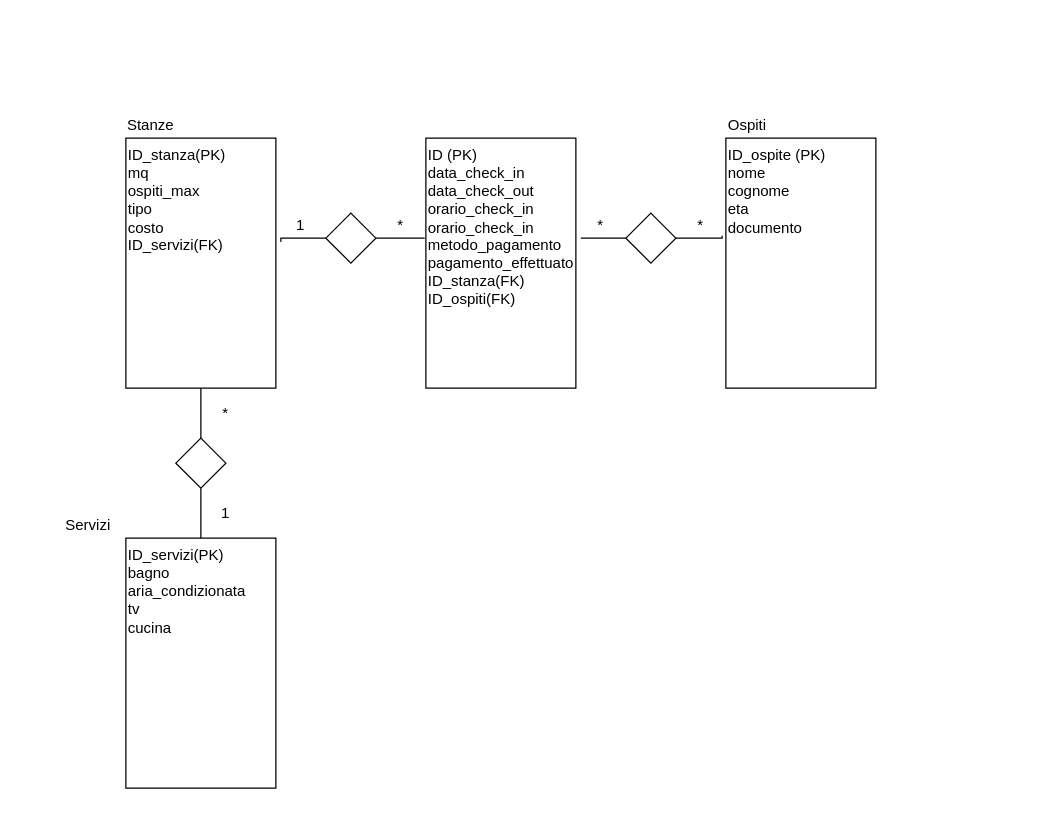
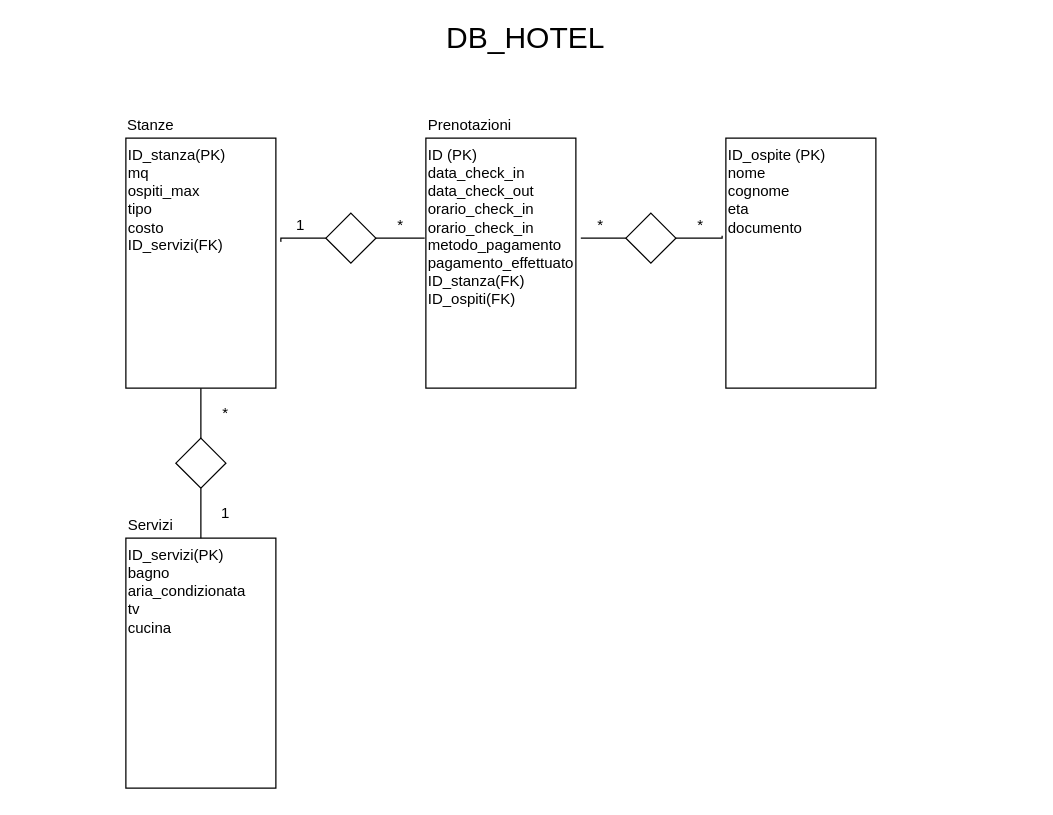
none -> (526, 38)
none -> (494, 126)
(801, 126) -> none
(88, 526) -> (151, 526)
